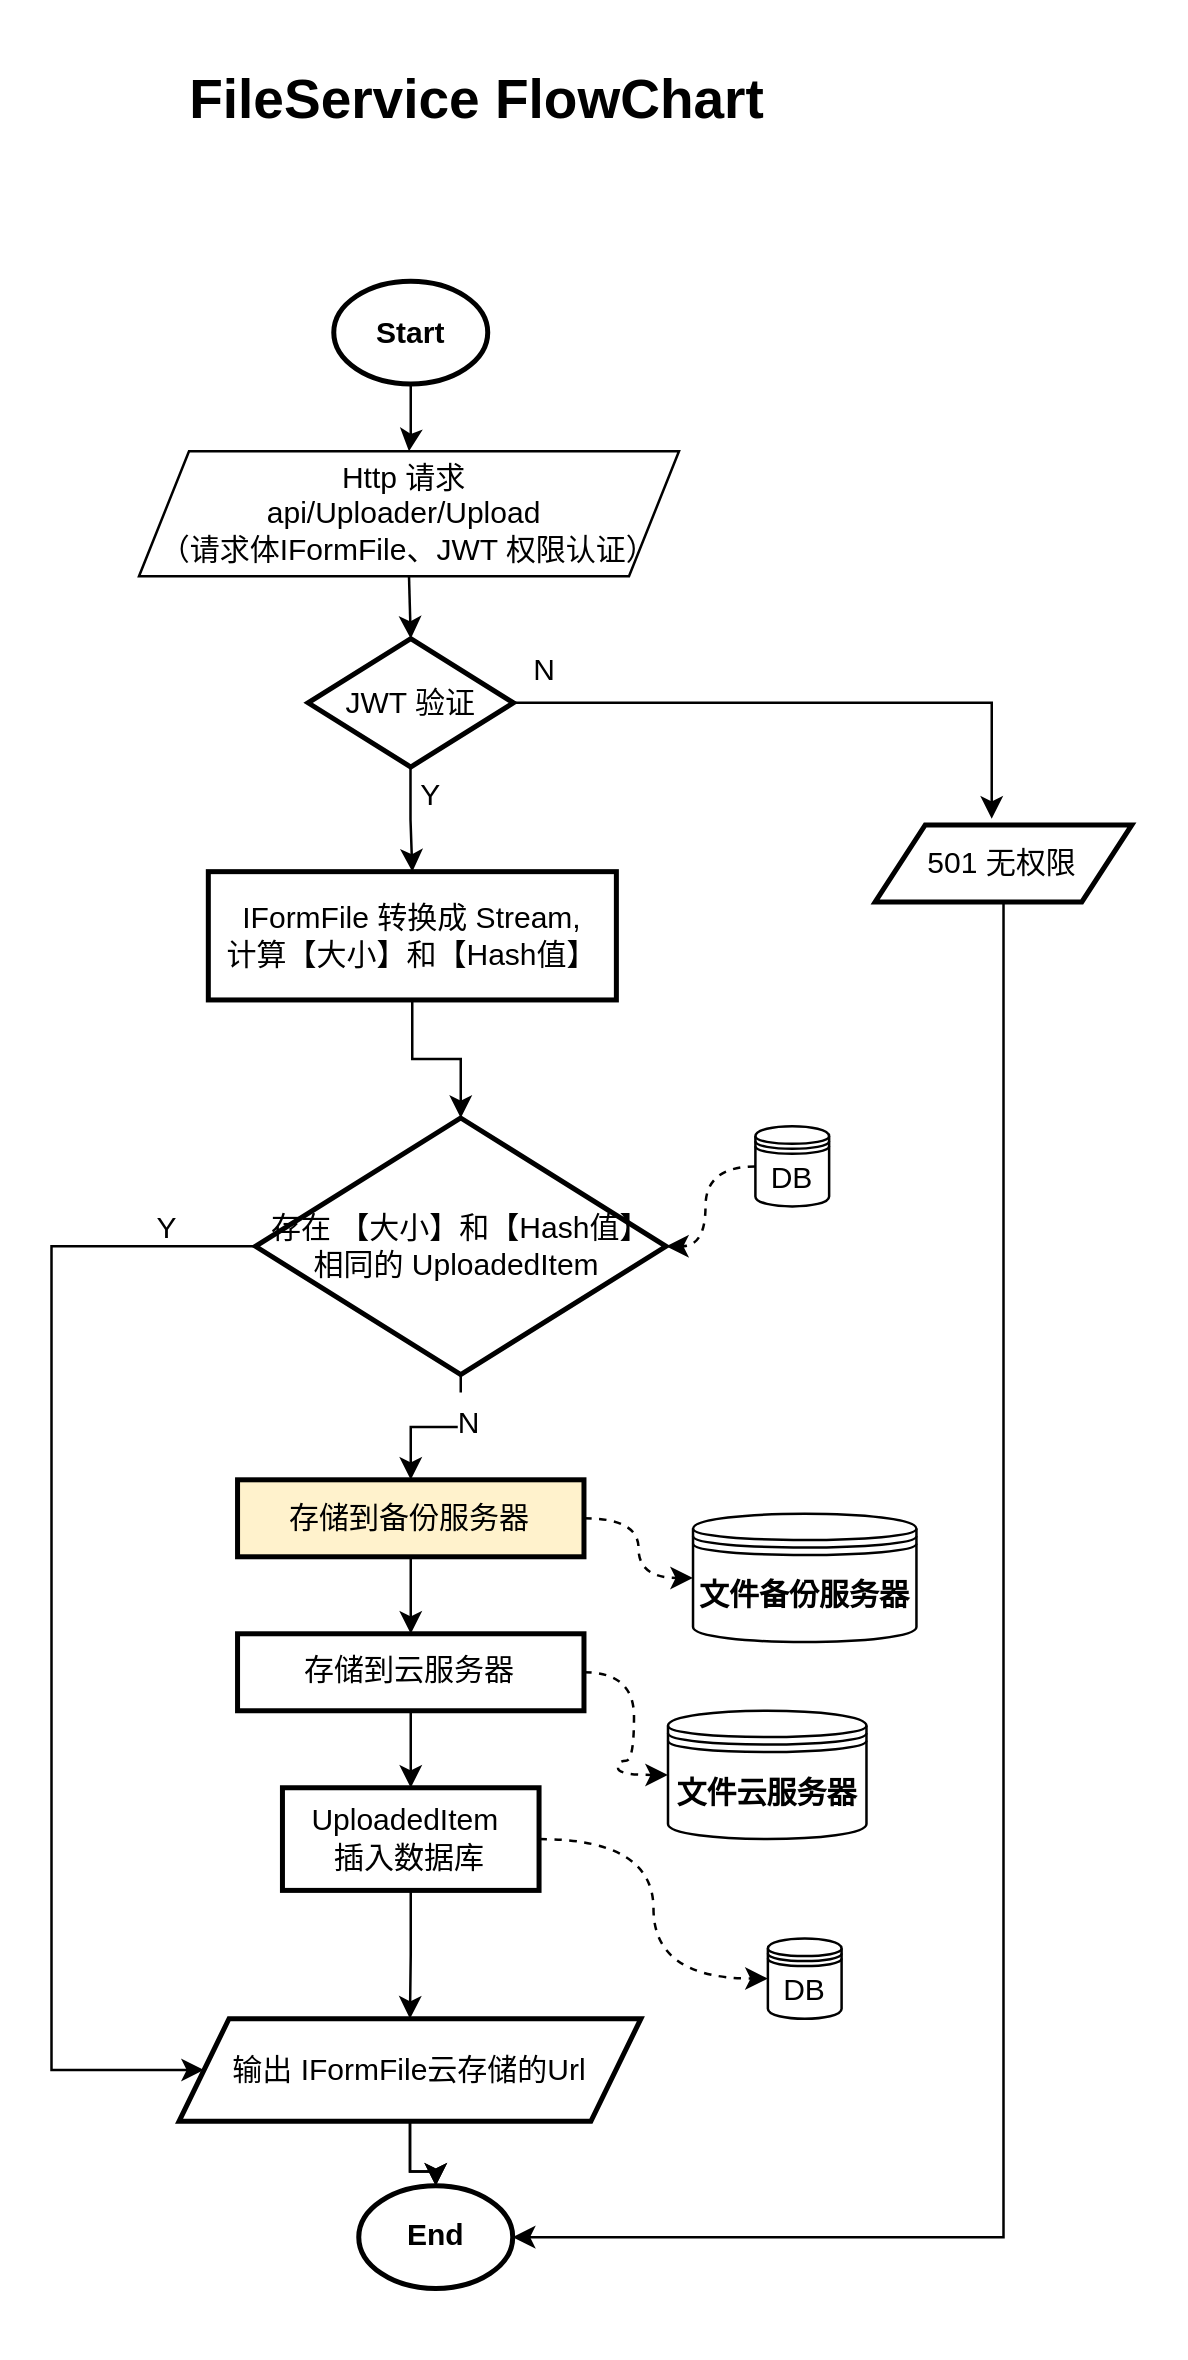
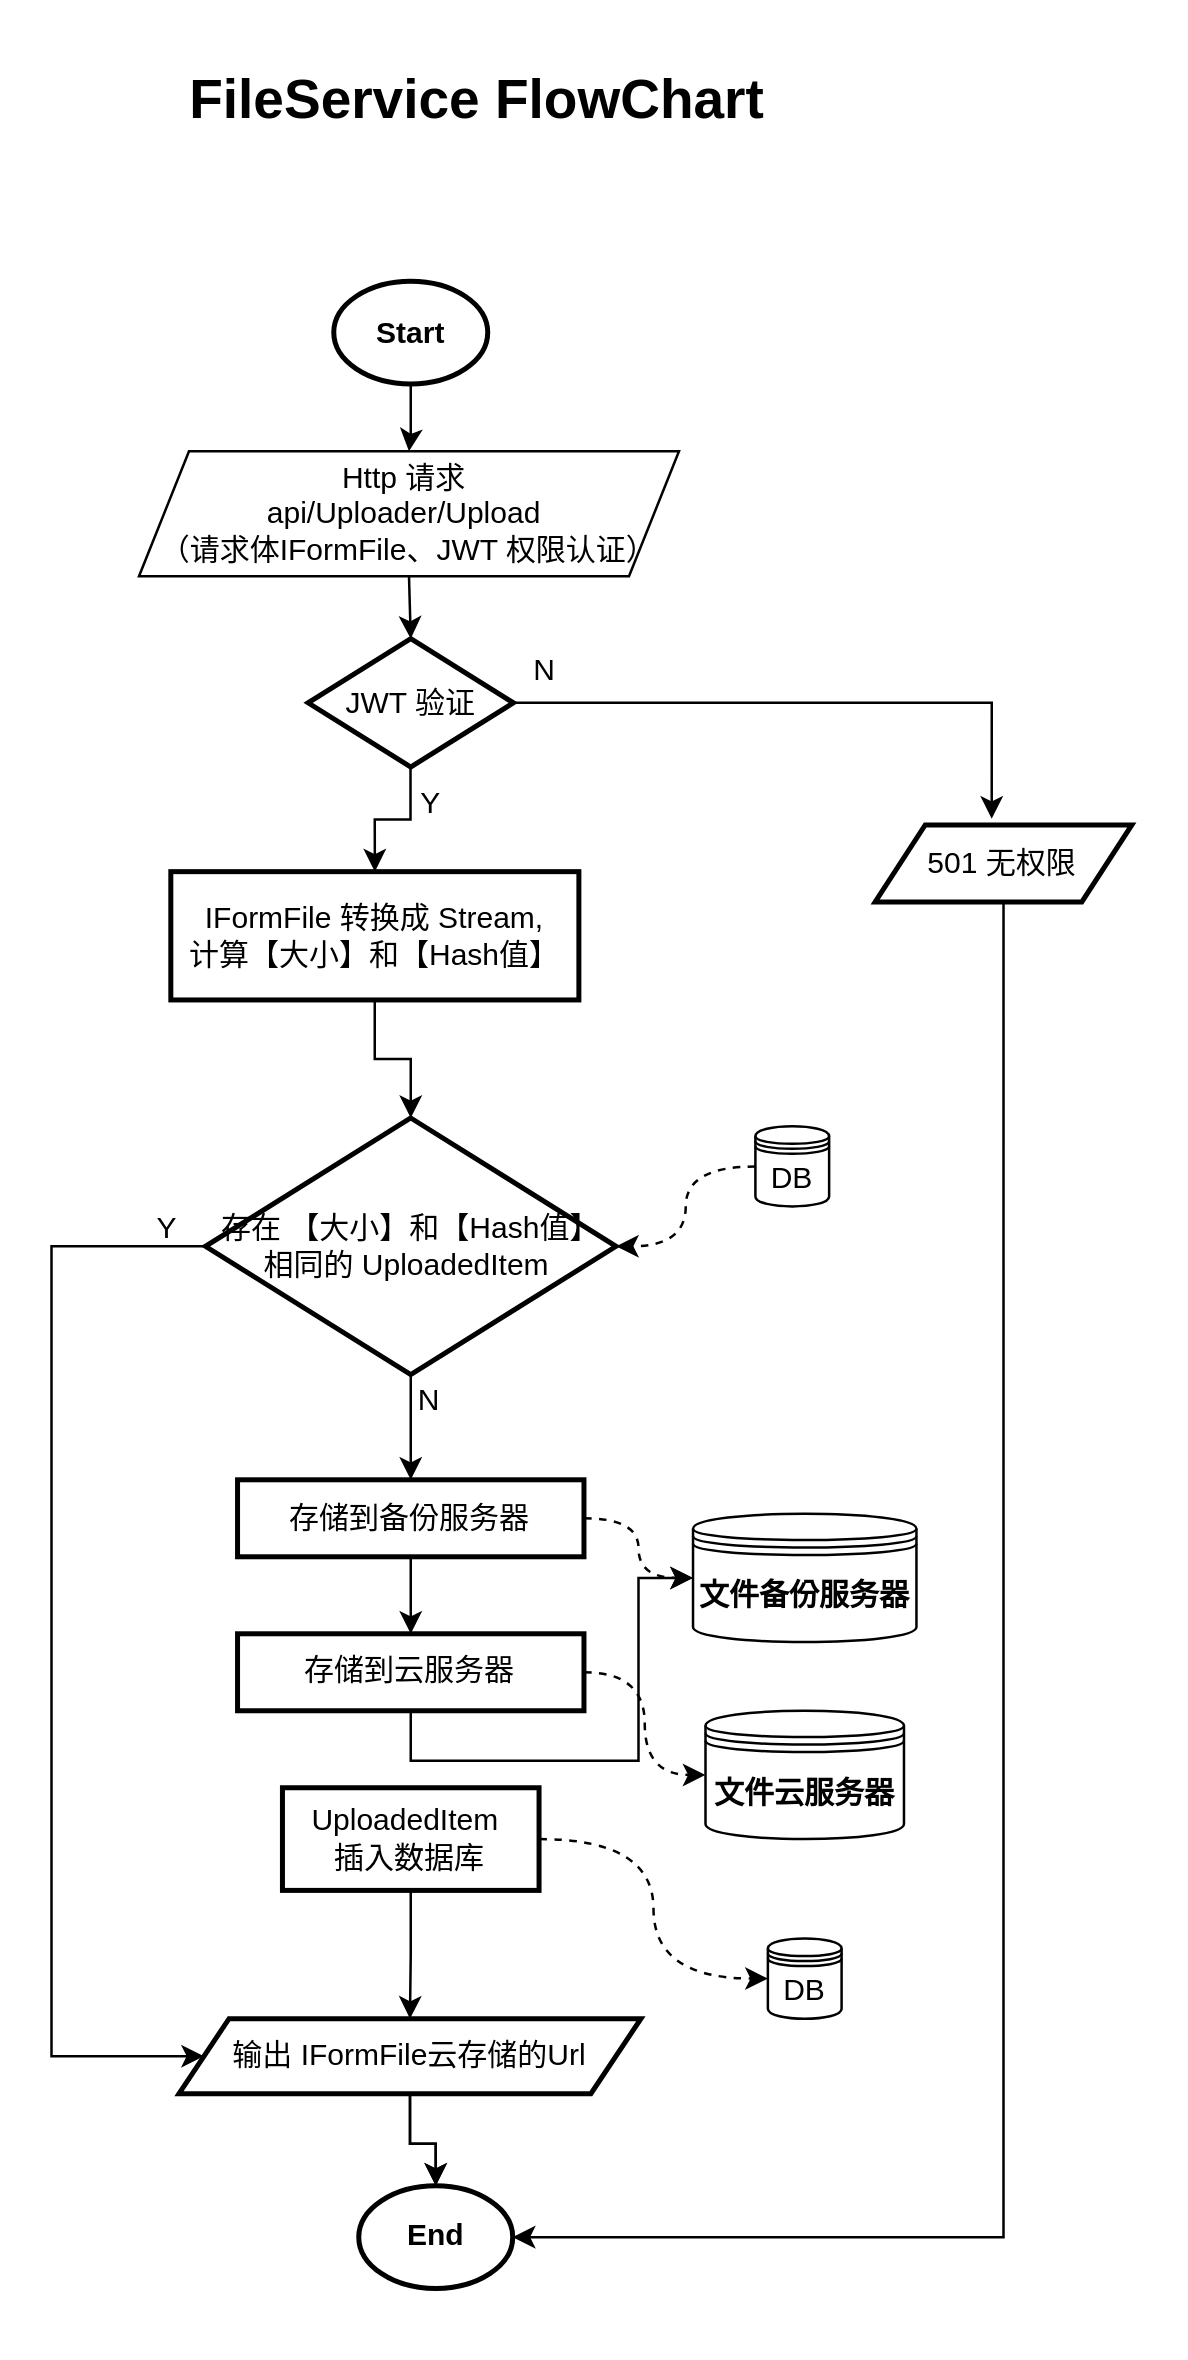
(412, 936) -> (375, 936)
(461, 1246) -> (411, 1246)
(411, 1518) -> (411, 1518)
(411, 1764) -> (511, 1761)
(767, 1775) -> (804, 1775)
(410, 2070) -> (410, 2056)
